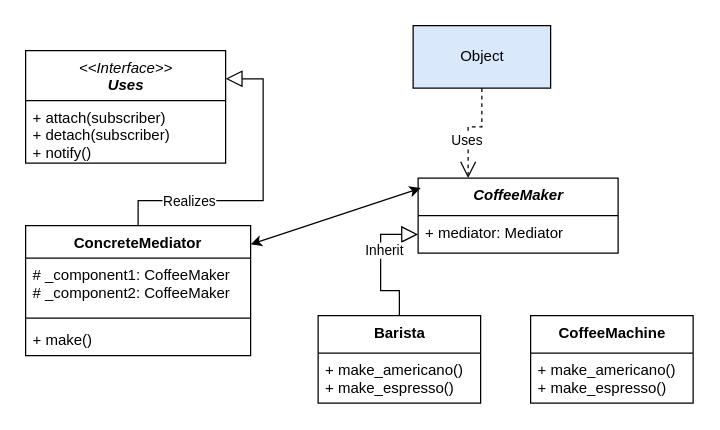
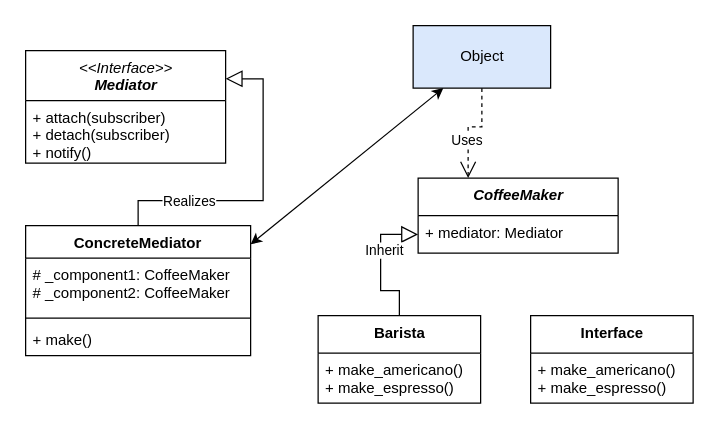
(126, 77) -> (126, 77)
(335, 216) -> (347, 166)
(613, 333) -> (613, 333)
